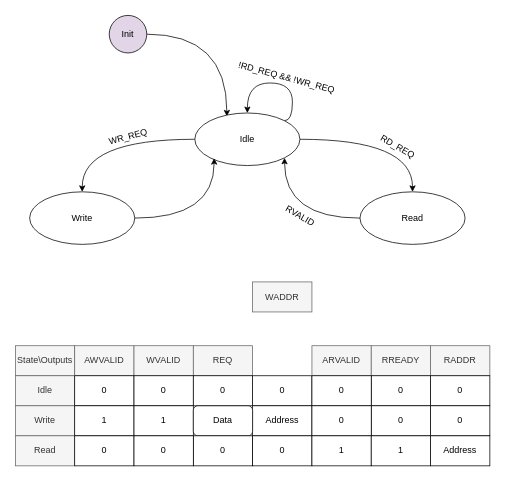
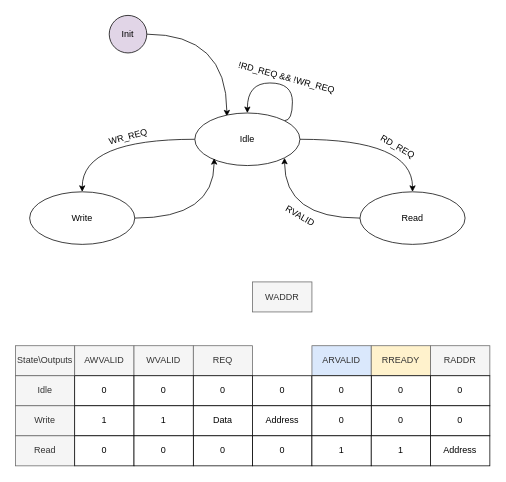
(341, 360) -> (341, 360)
(401, 360) -> (401, 360)
(223, 420) -> (223, 420)
